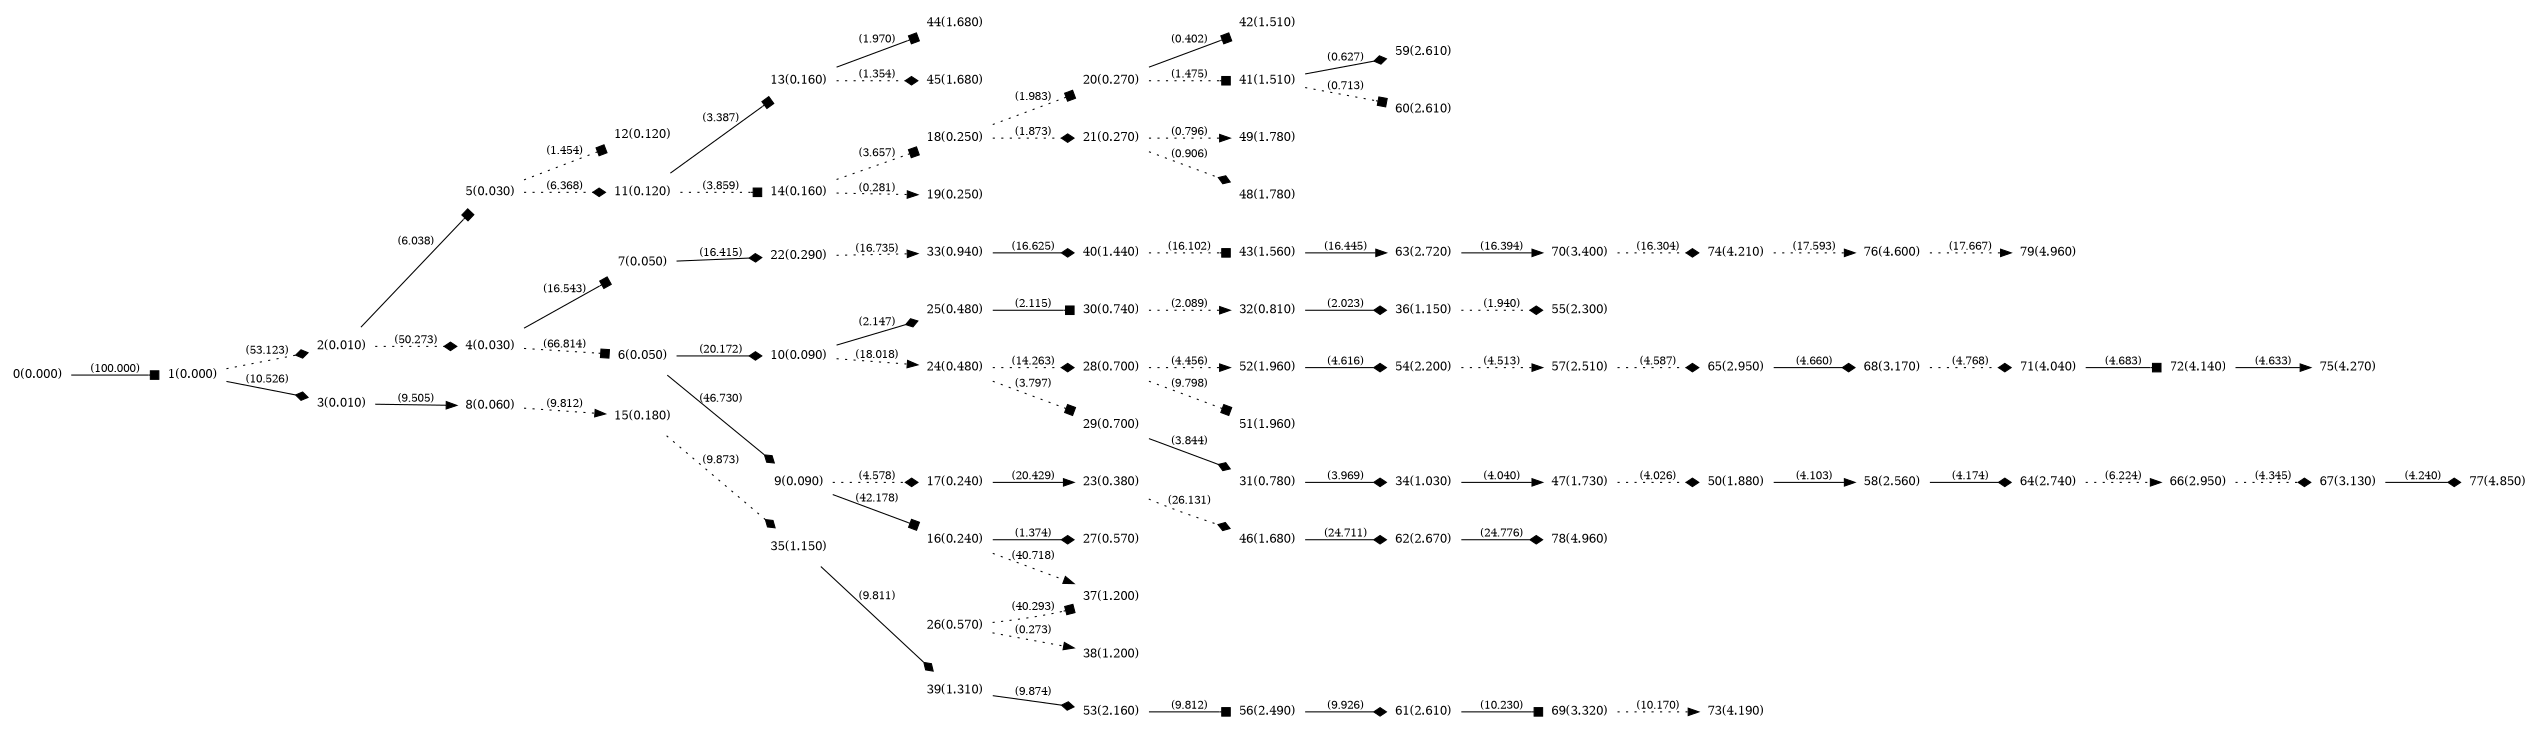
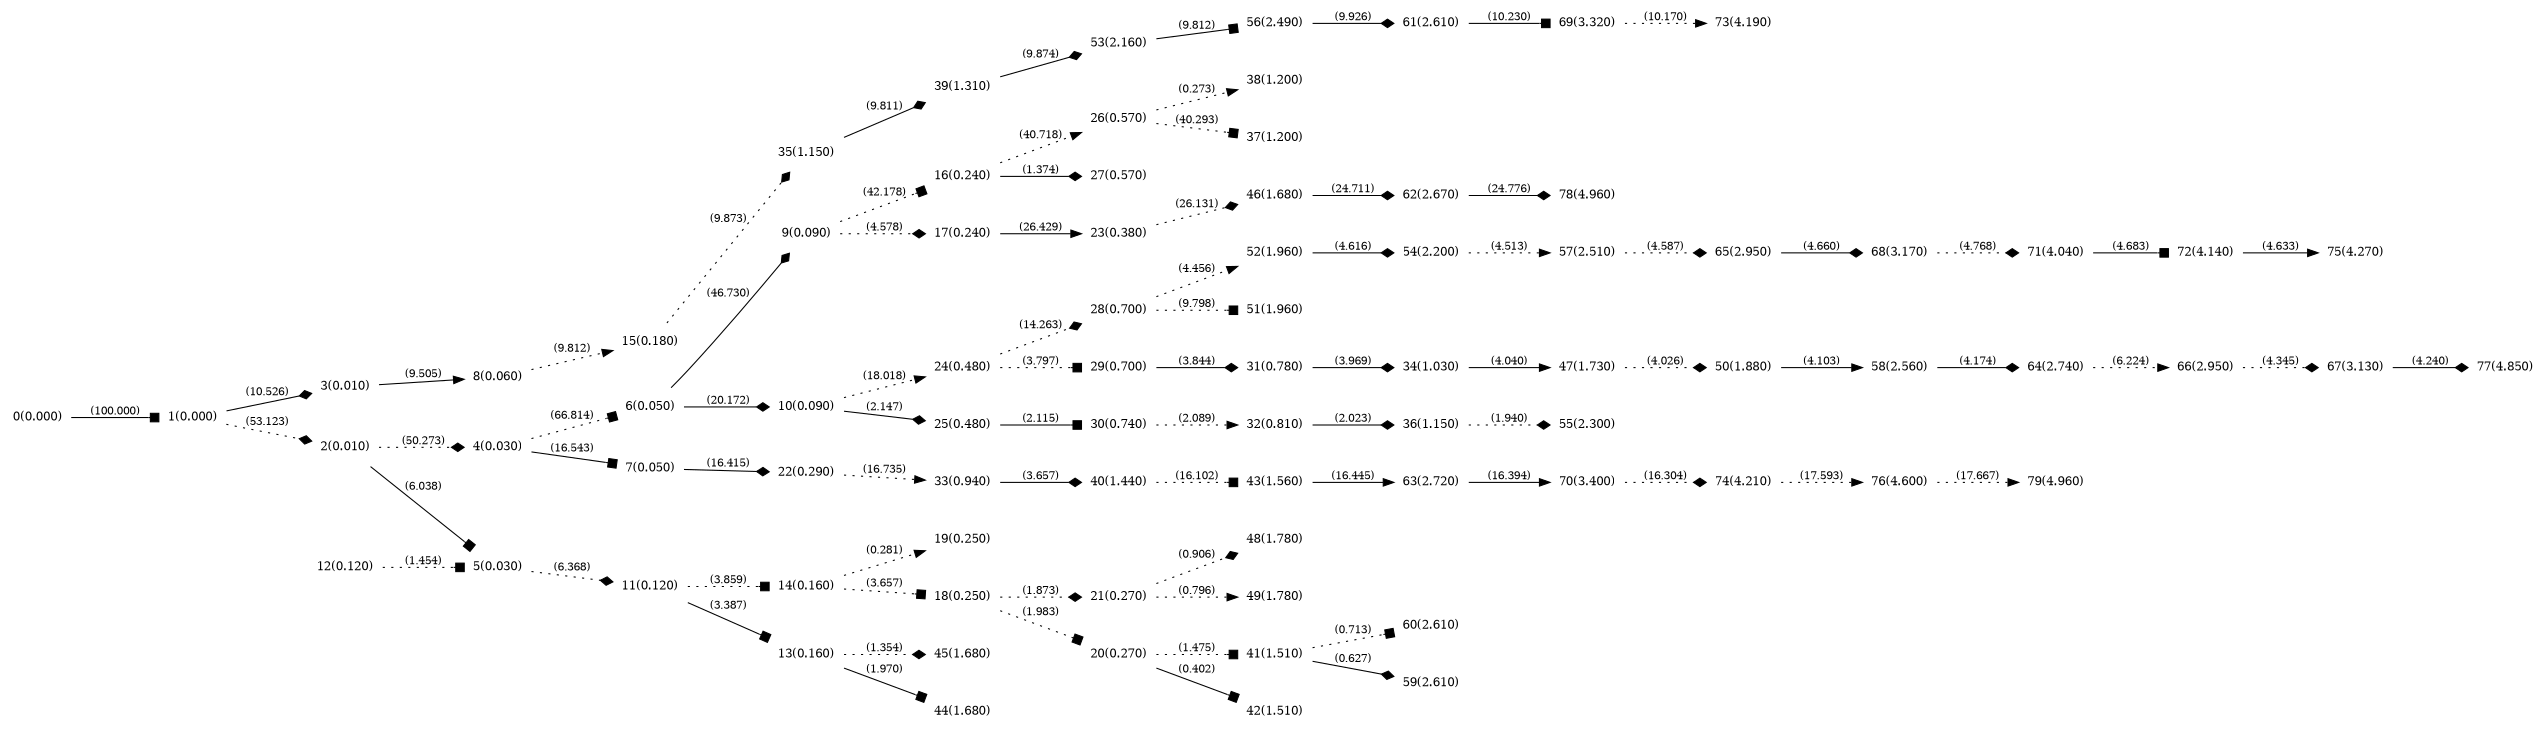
(560, 166) -> (418, 567)
(1033, 247) -> (1041, 477)
(1033, 477) -> (1041, 228)
(870, 509) -> (878, 208)
(1028, 567) -> (1036, 150)
